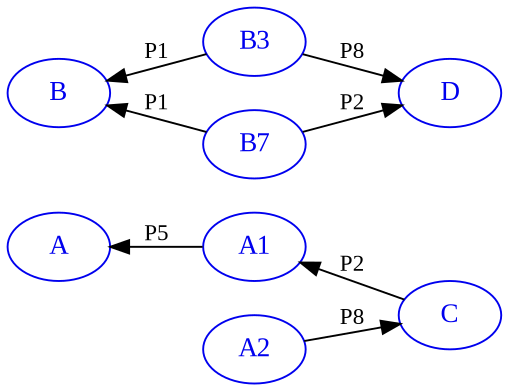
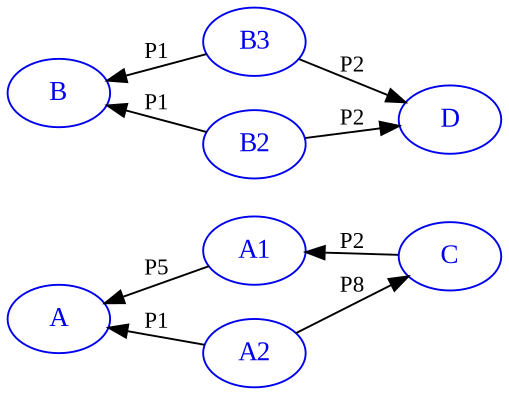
(352, 52) -> (352, 66)
(254, 144) -> (254, 144)
none -> (166, 338)
